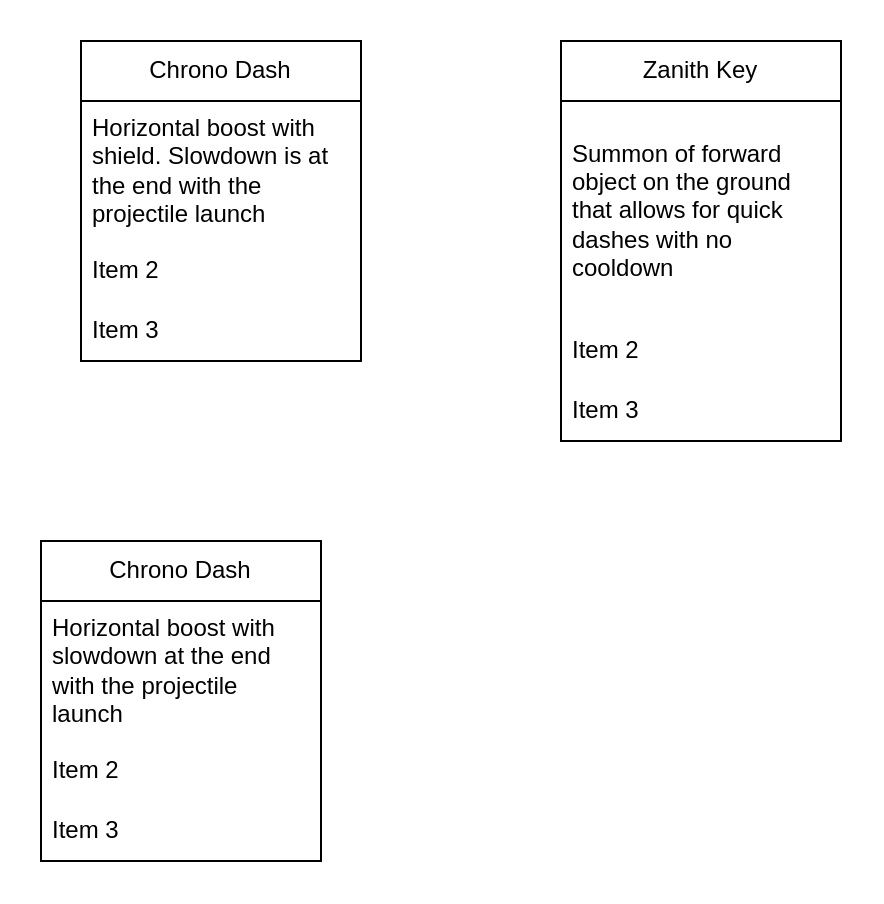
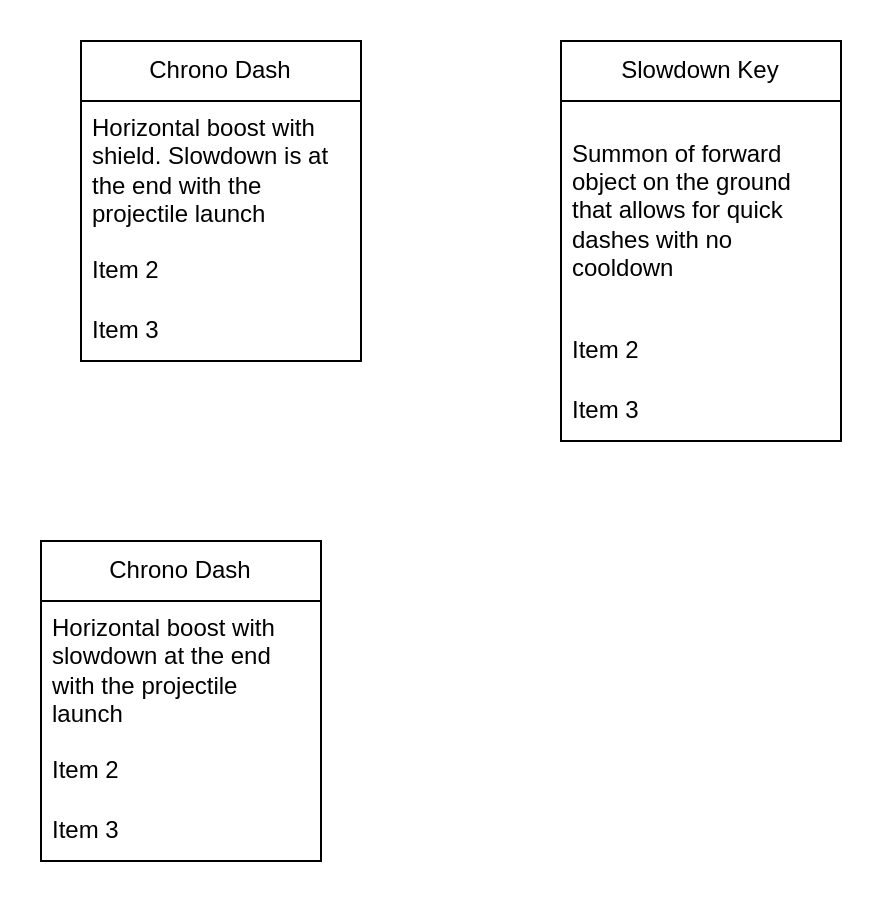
(701, 71) -> (701, 71)
